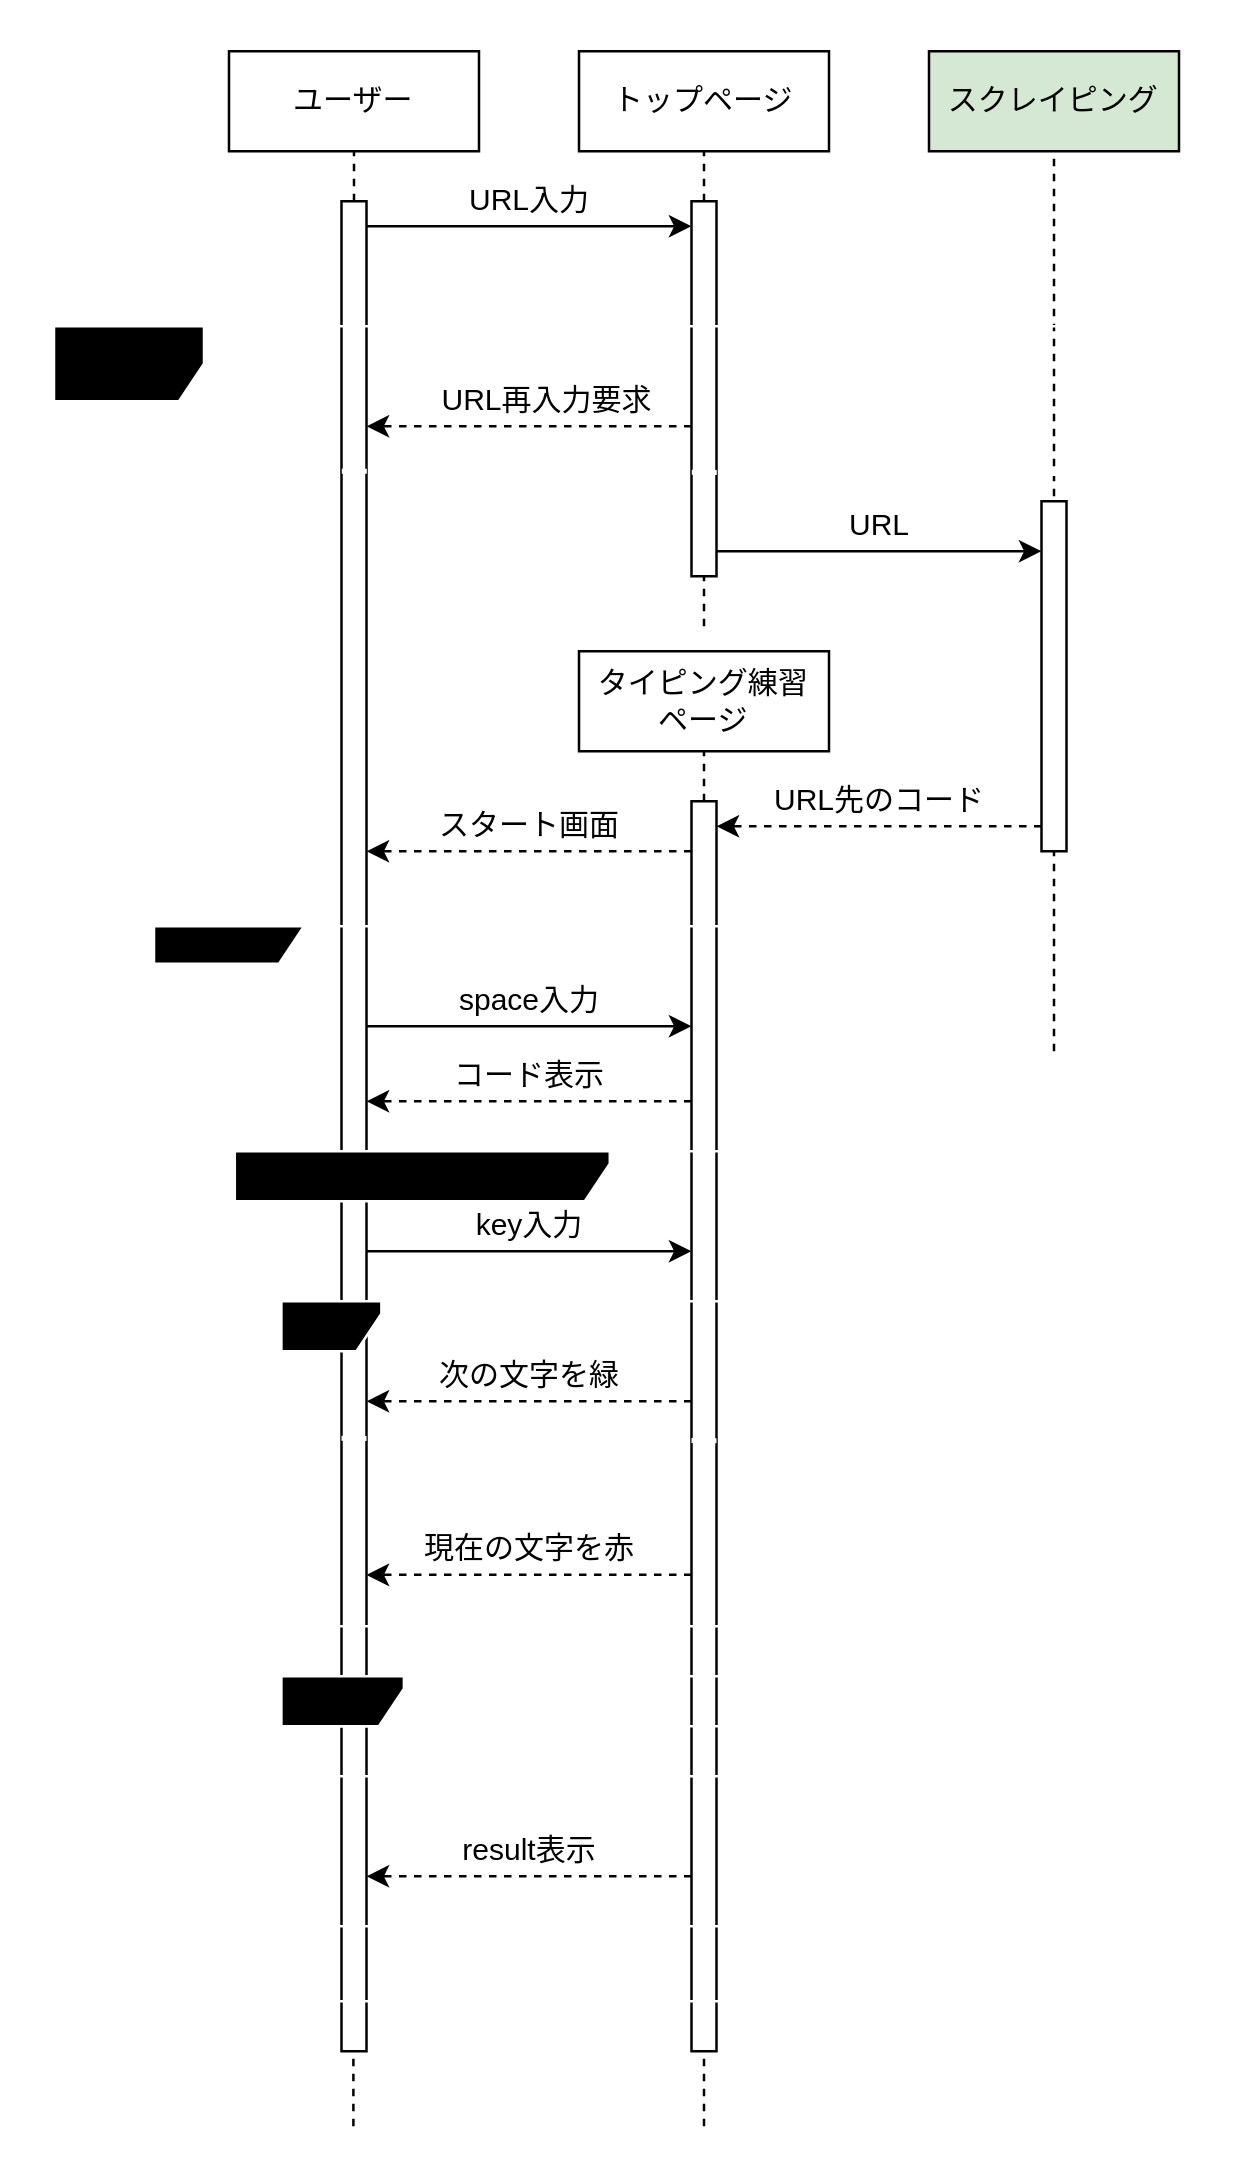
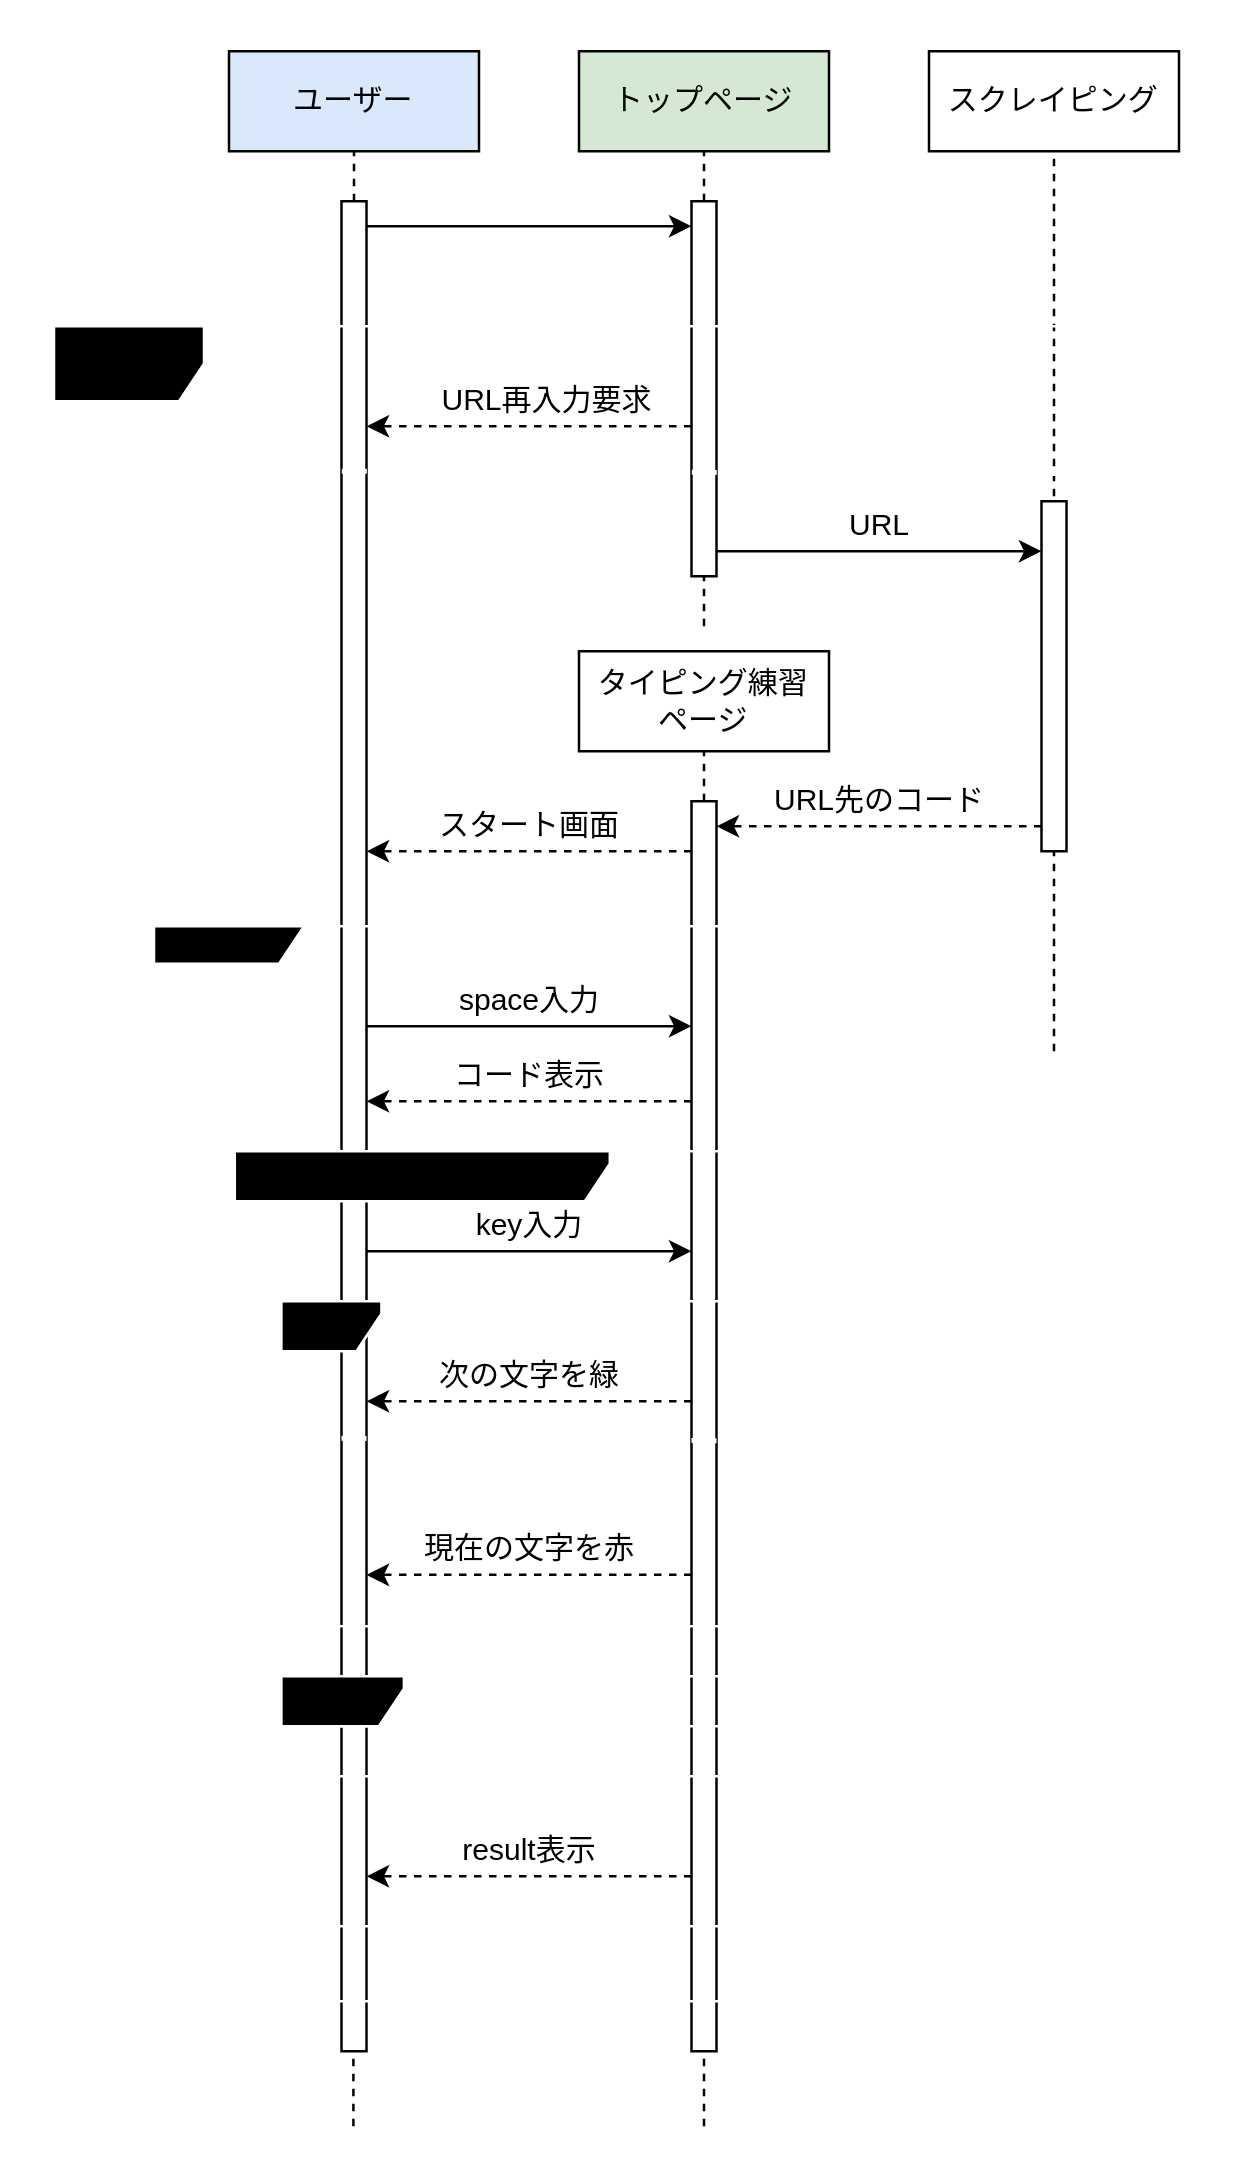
(354, 101) -> (354, 101)
(704, 101) -> (704, 101)
(1054, 101) -> (1054, 101)
(529, 201) -> none
